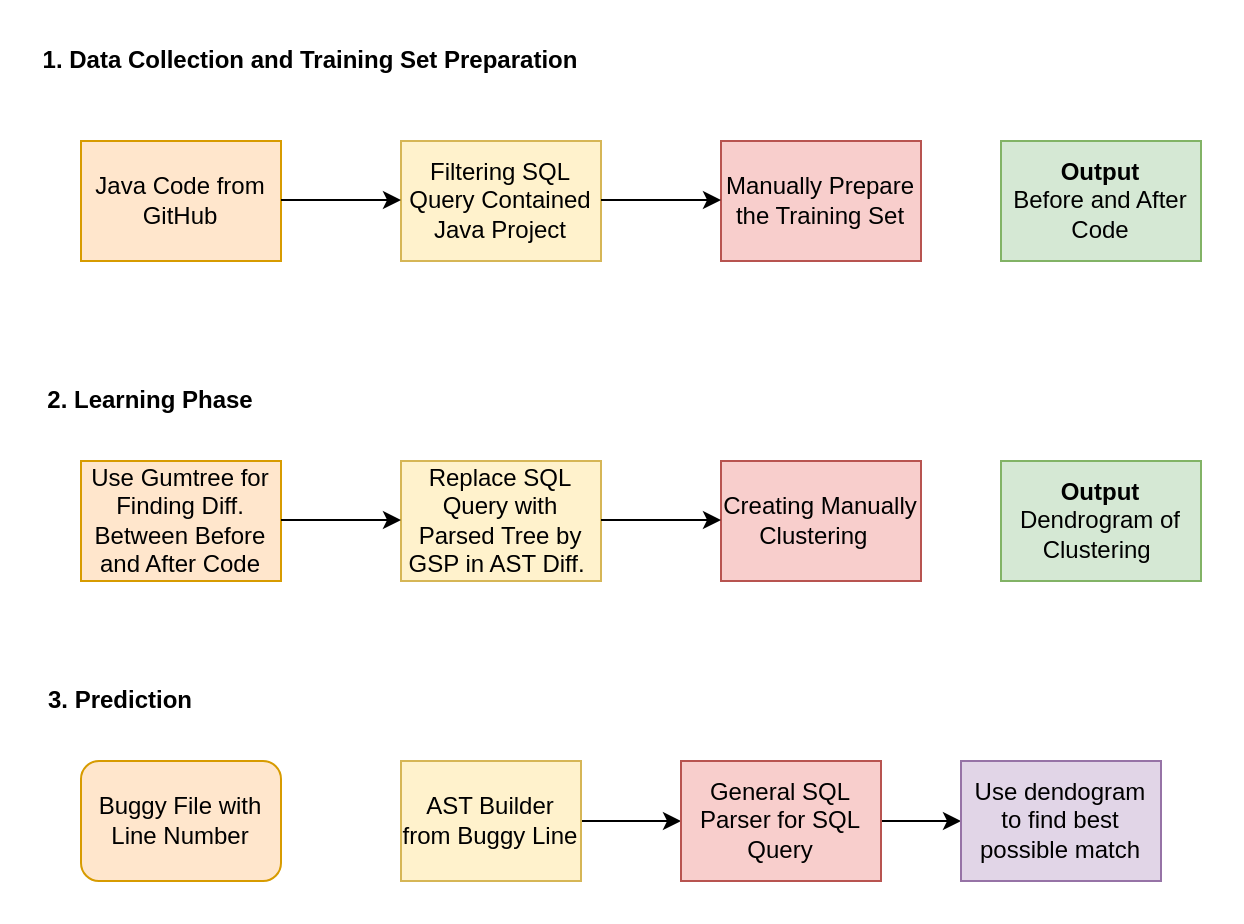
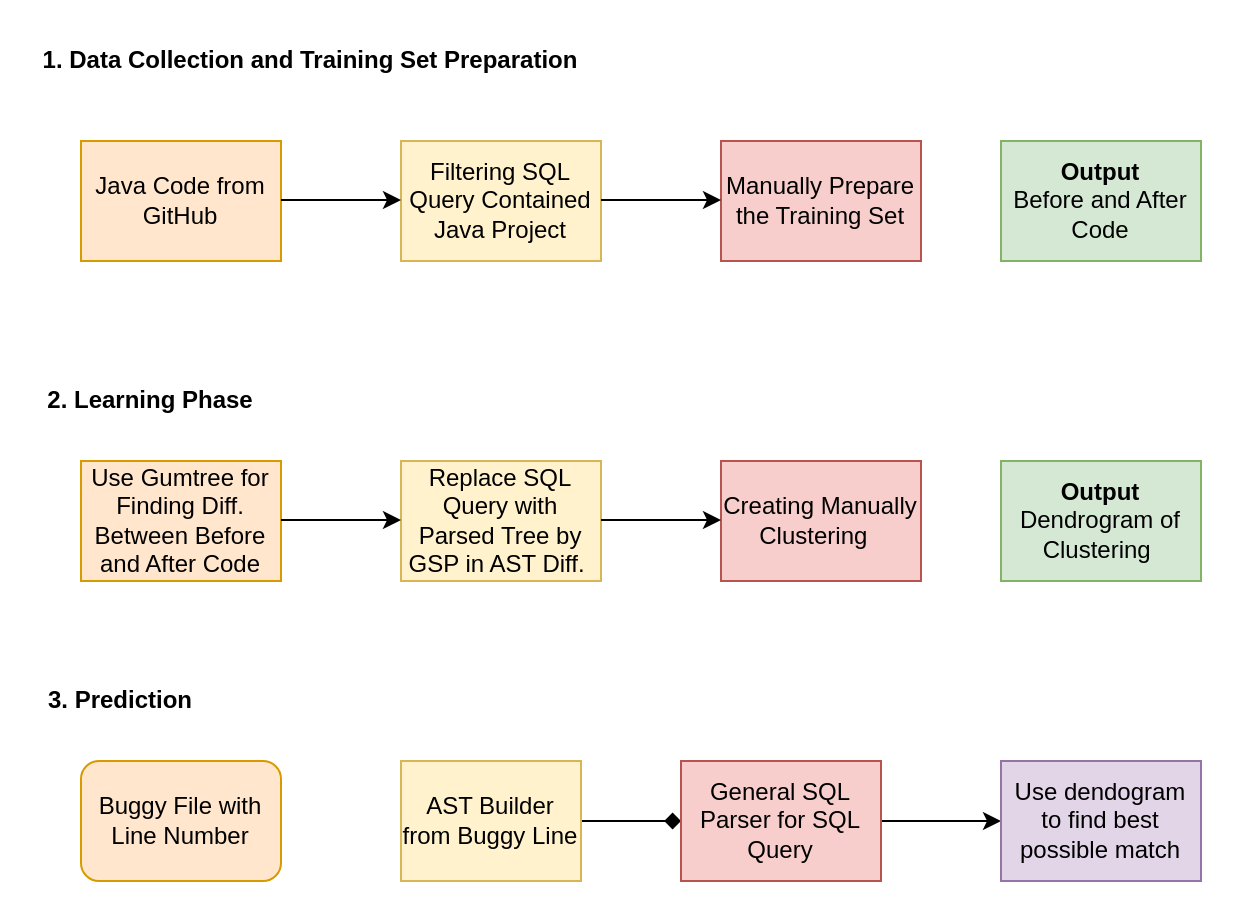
(665, 821) -> (664, 821)
(1061, 821) -> (1101, 821)
